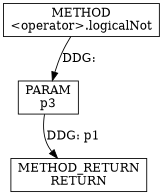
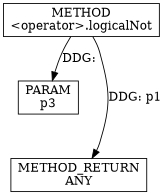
(44, 134) -> (108, 93)
(79, 181) -> (79, 181)
